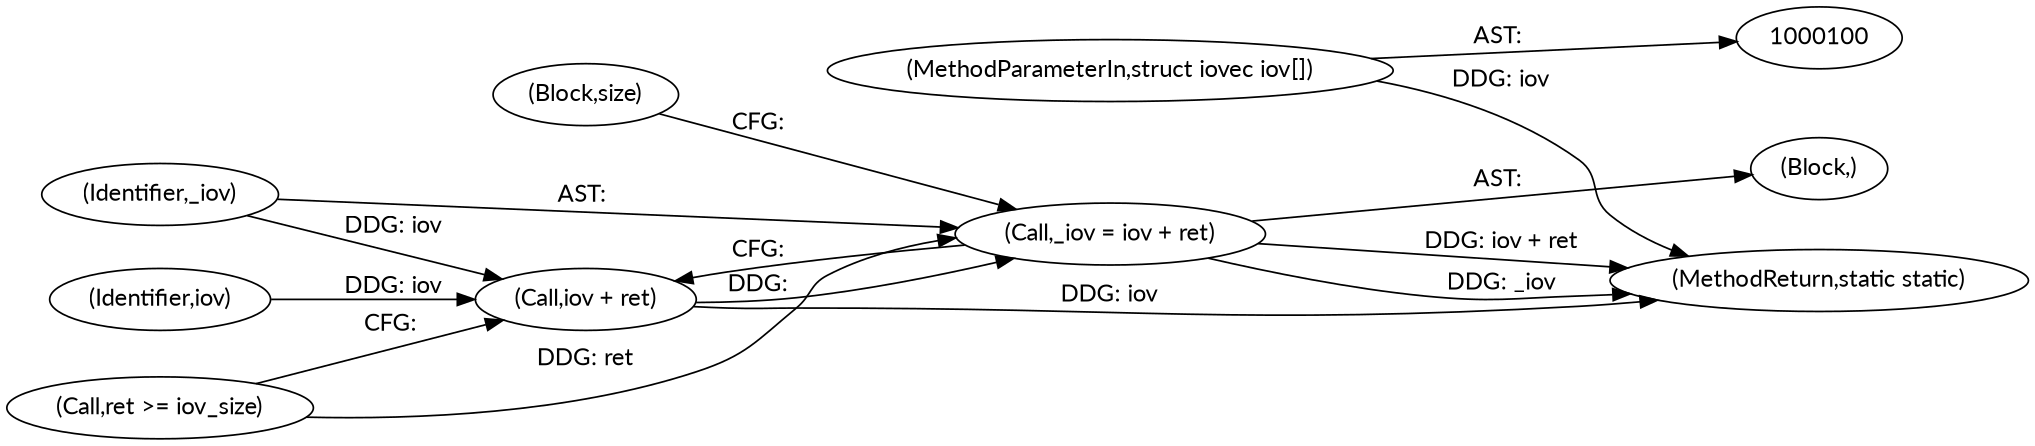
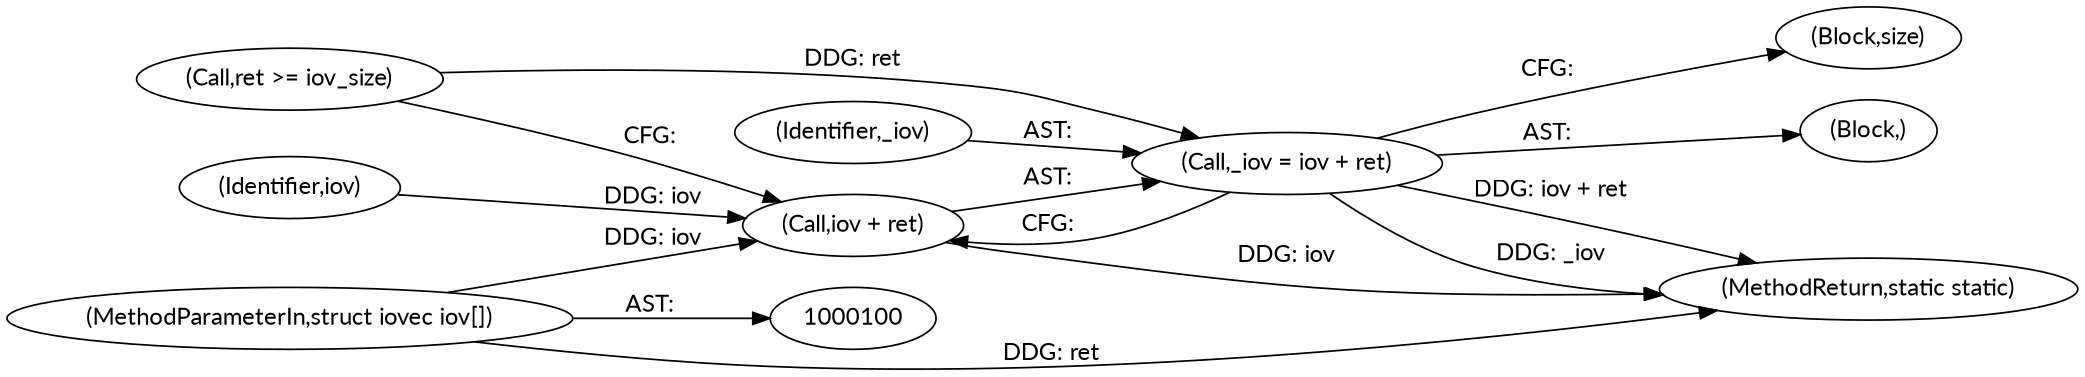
(1502, 80) -> (1052, 354)
(829, 159) -> (1572, 92)
(366, 245) -> (593, 268)
(762, 285) -> (1052, 178)
